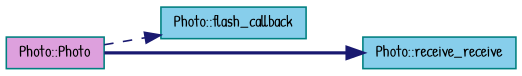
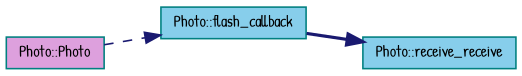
(226, 53) -> (327, 36)
